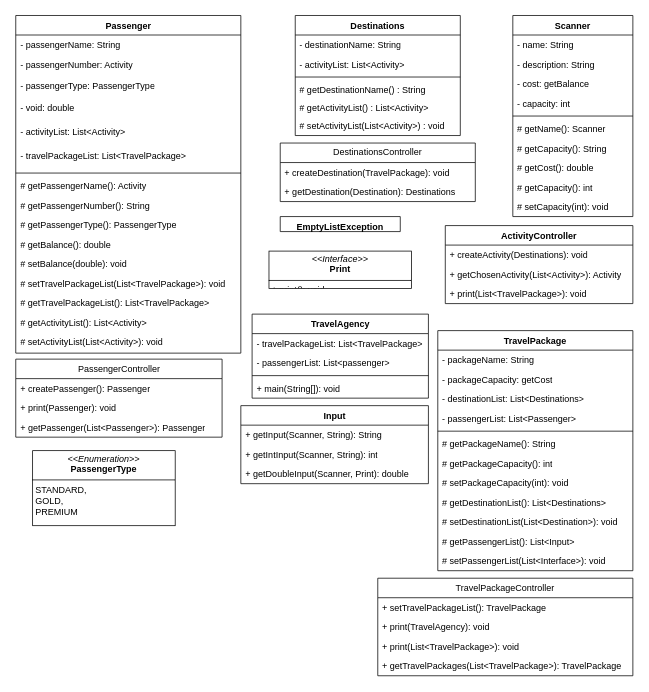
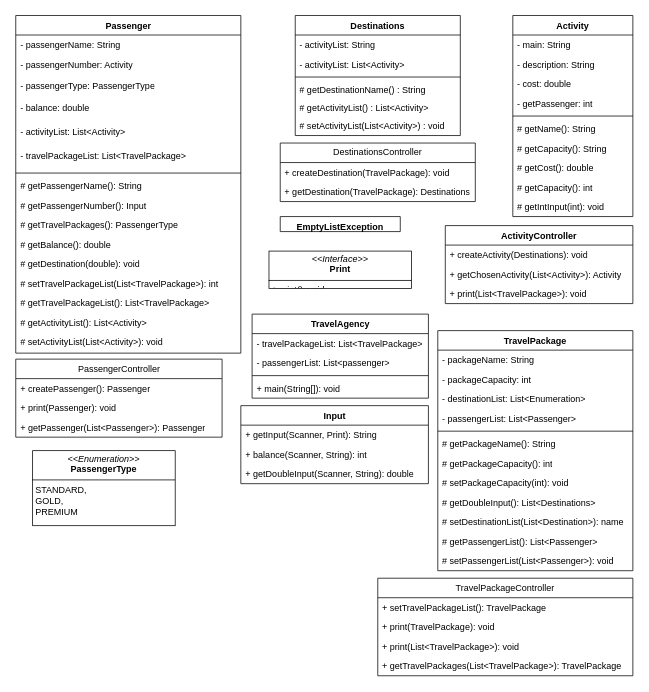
(573, 26) -> (573, 26)
(356, 46) -> (347, 46)
(548, 46) -> (547, 46)
(558, 85) -> (548, 85)
(549, 104) -> (560, 104)
(50, 109) -> (58, 109)
(564, 130) -> (560, 130)
(90, 187) -> (87, 187)
(378, 198) -> (378, 198)
(92, 206) -> (90, 206)
(571, 208) -> (572, 208)
(105, 226) -> (107, 226)
(79, 265) -> (88, 265)
(129, 289) -> (129, 289)
(503, 380) -> (492, 380)
(525, 400) -> (523, 400)
(326, 436) -> (323, 436)
(326, 455) -> (314, 455)
(336, 480) -> (336, 480)
(536, 508) -> (530, 503)
(536, 528) -> (536, 528)
(519, 542) -> (530, 542)
(536, 567) -> (536, 567)
(443, 628) -> (446, 628)
